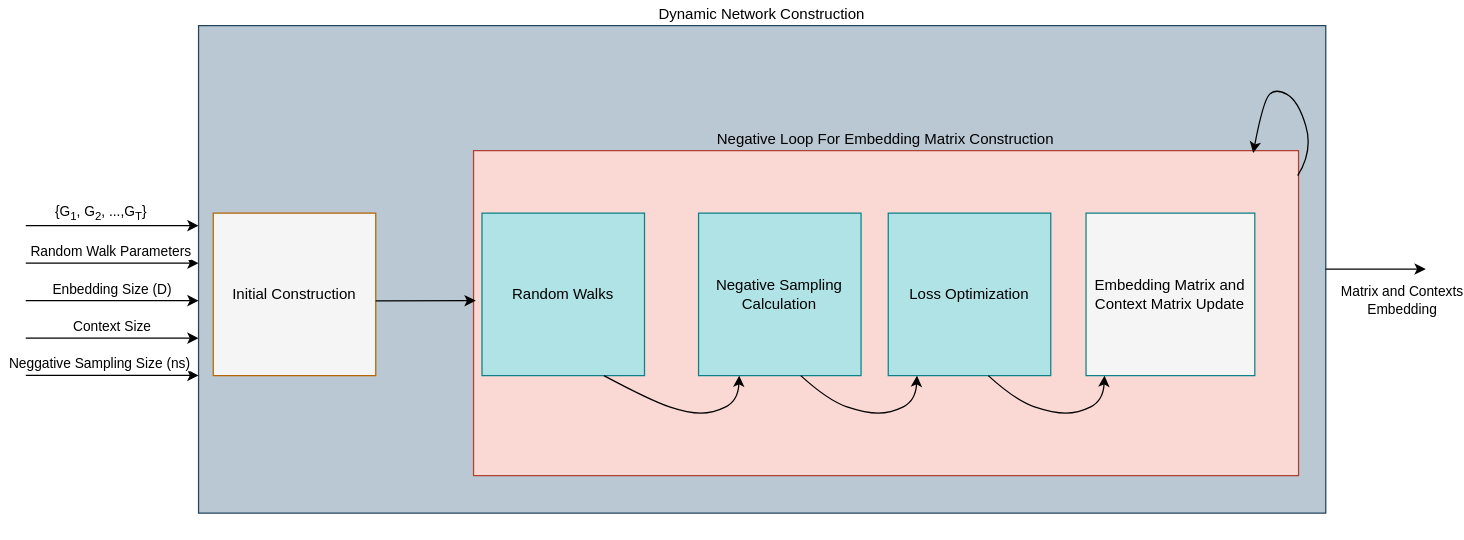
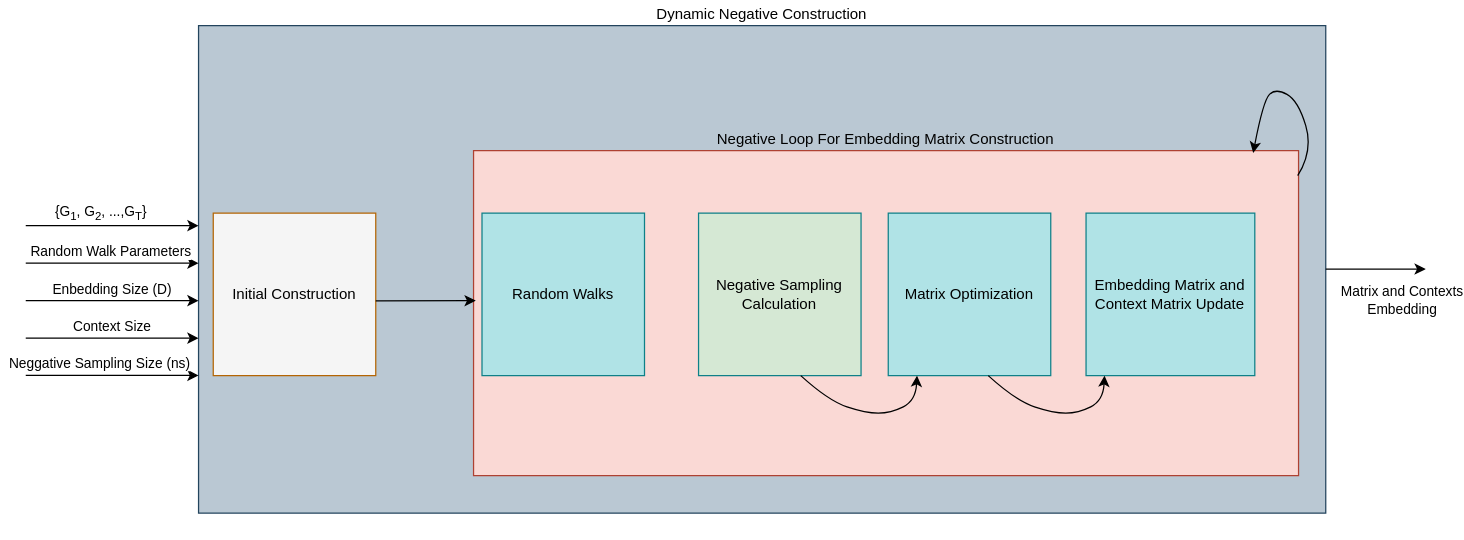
(762, 13) -> (762, 13)
(780, 294) -> (780, 294)
(969, 294) -> (969, 294)
(1170, 294) -> (1170, 294)
(669, 407) -> none
